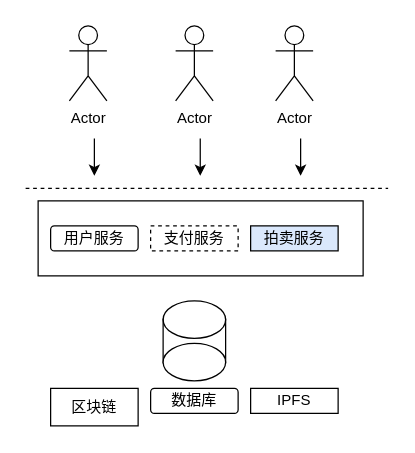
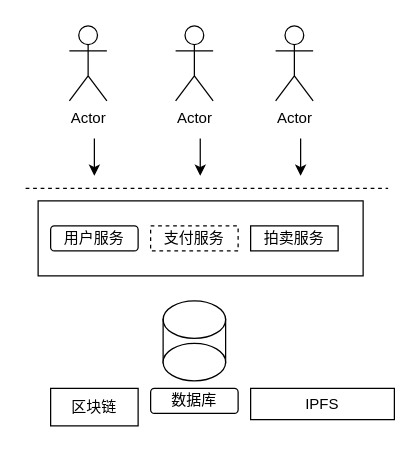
(294, 238) -> (294, 238)
(294, 401) -> (323, 404)
